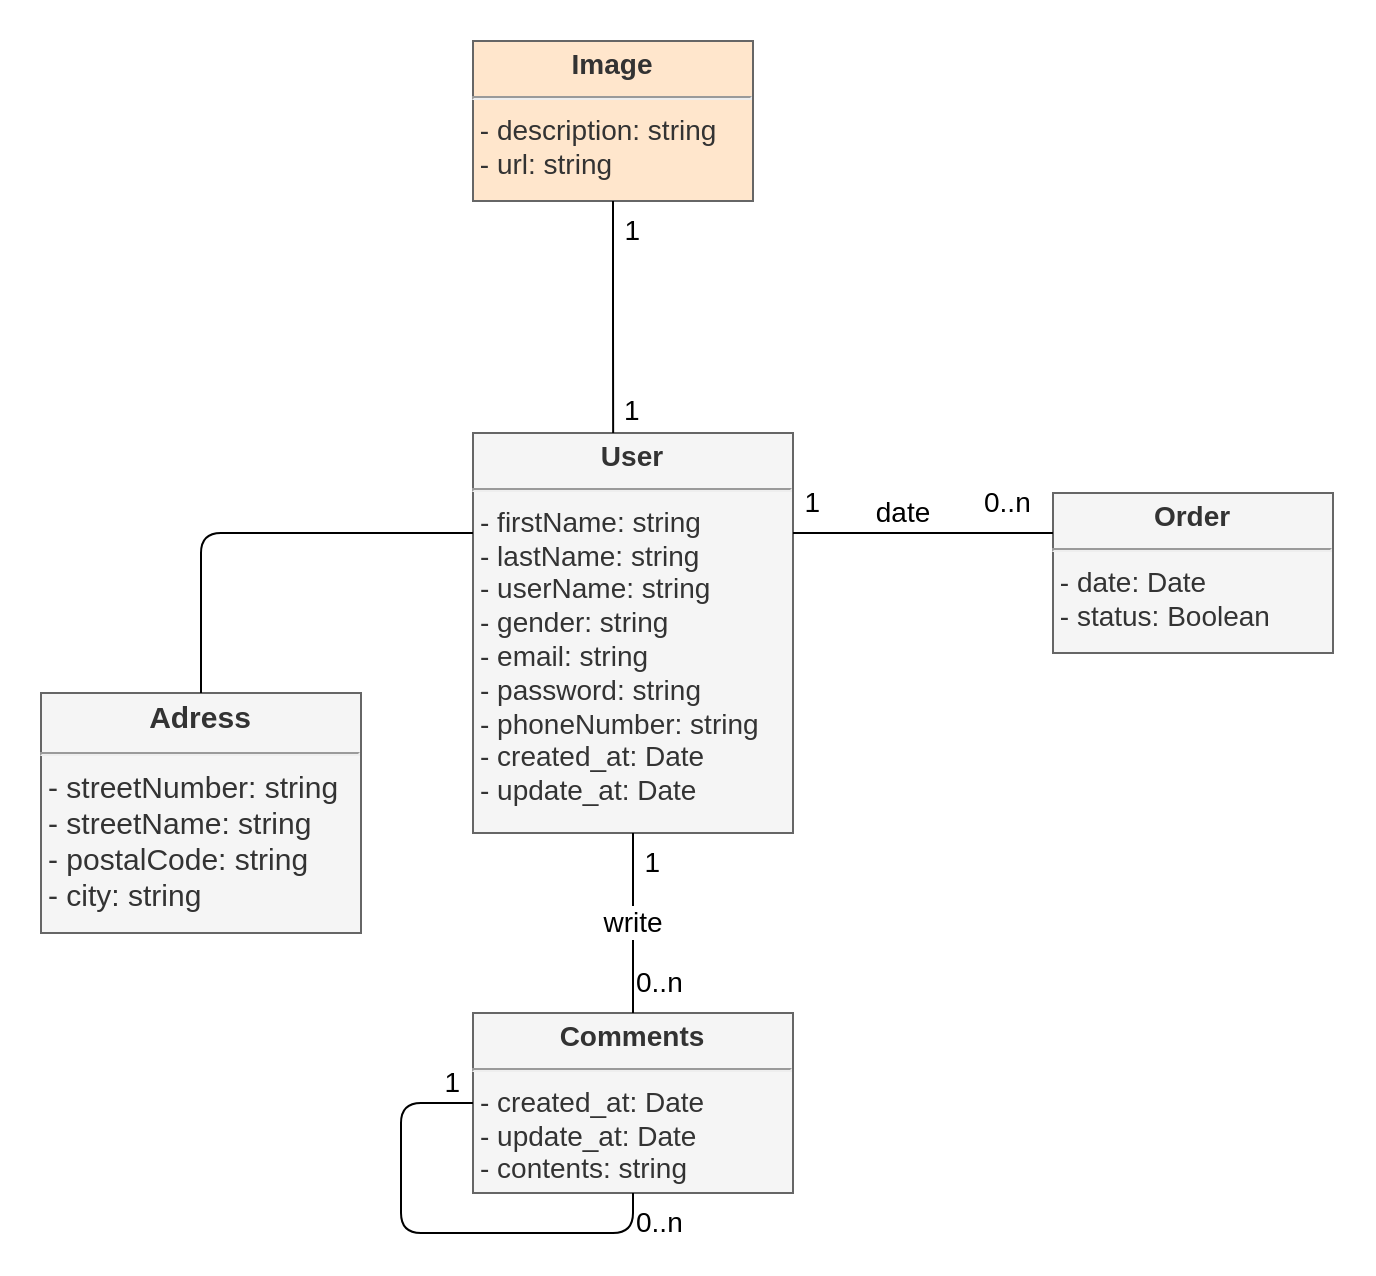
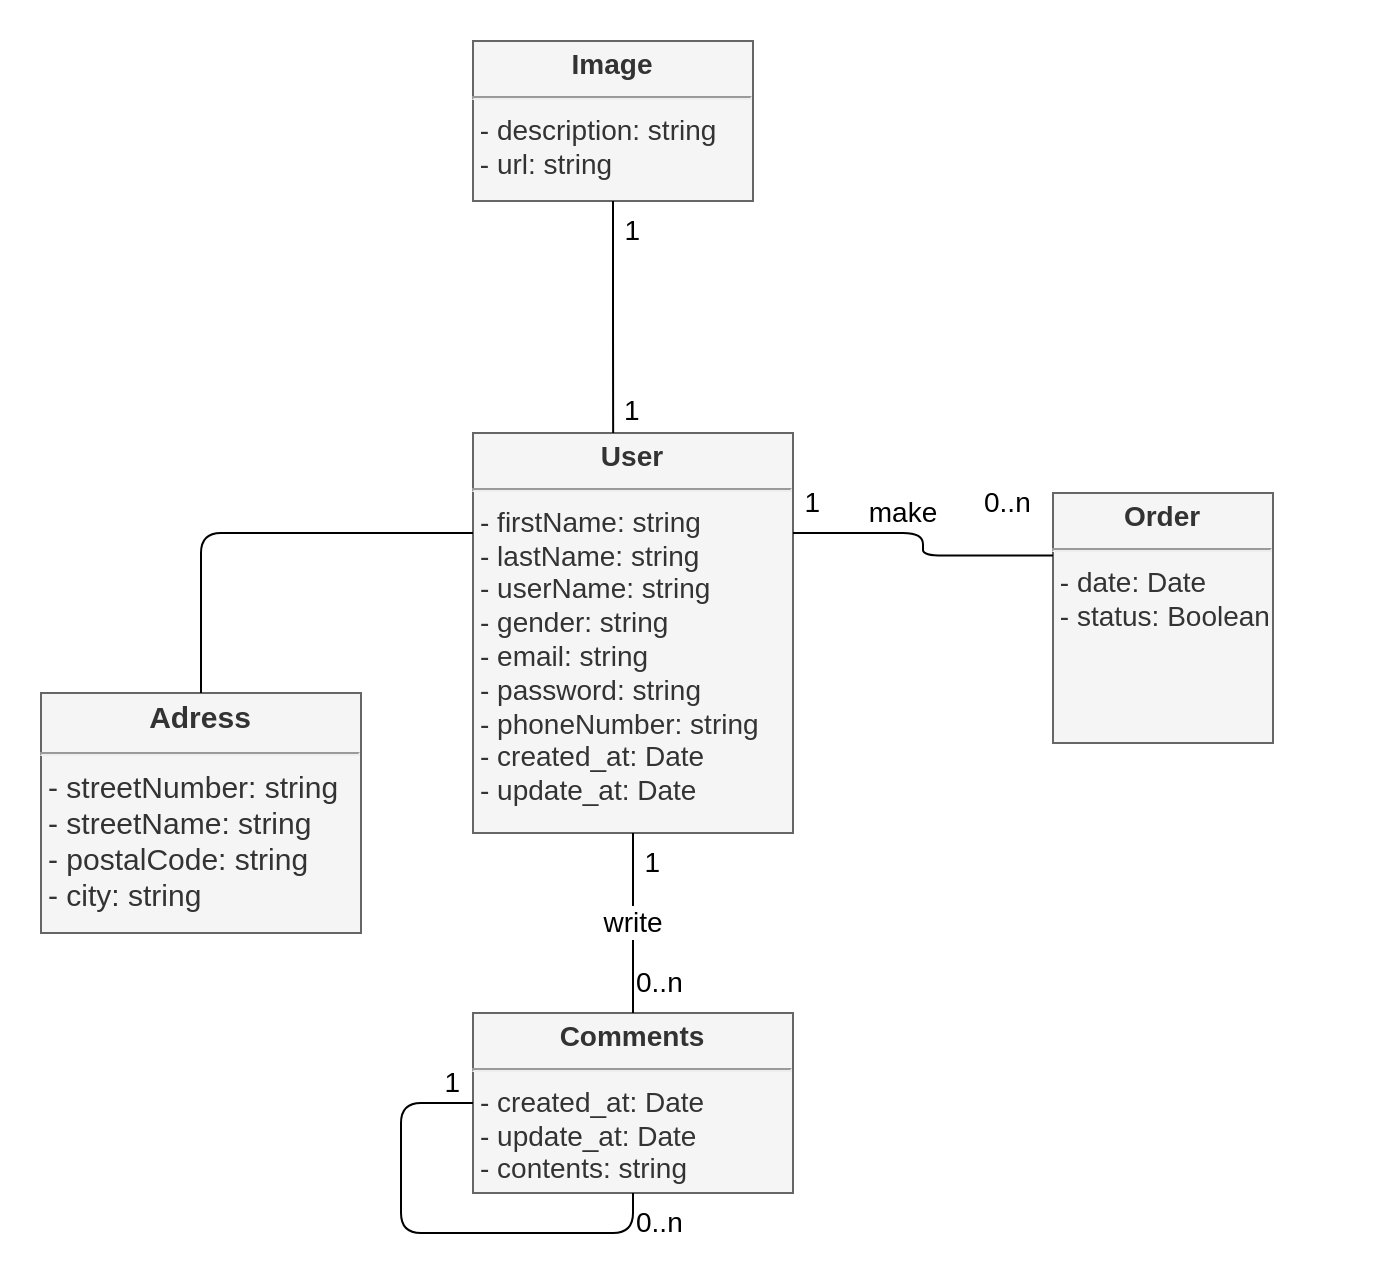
(613, 121) -> (613, 121)
(904, 513) -> (904, 513)
(1193, 573) -> (1163, 618)
